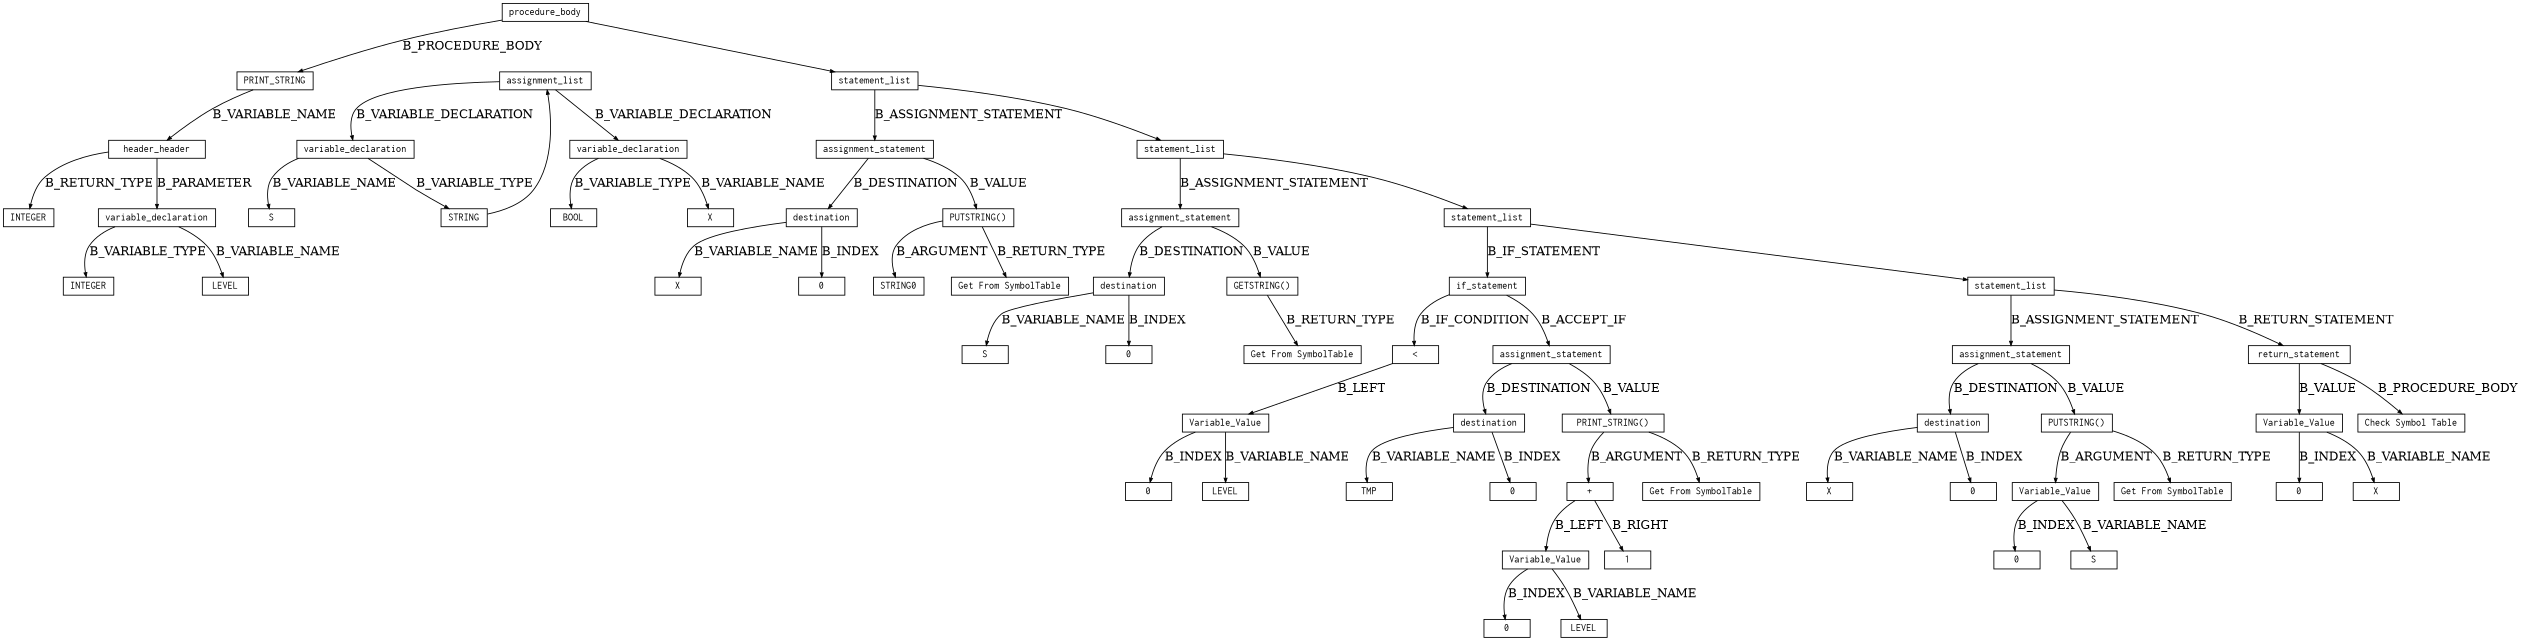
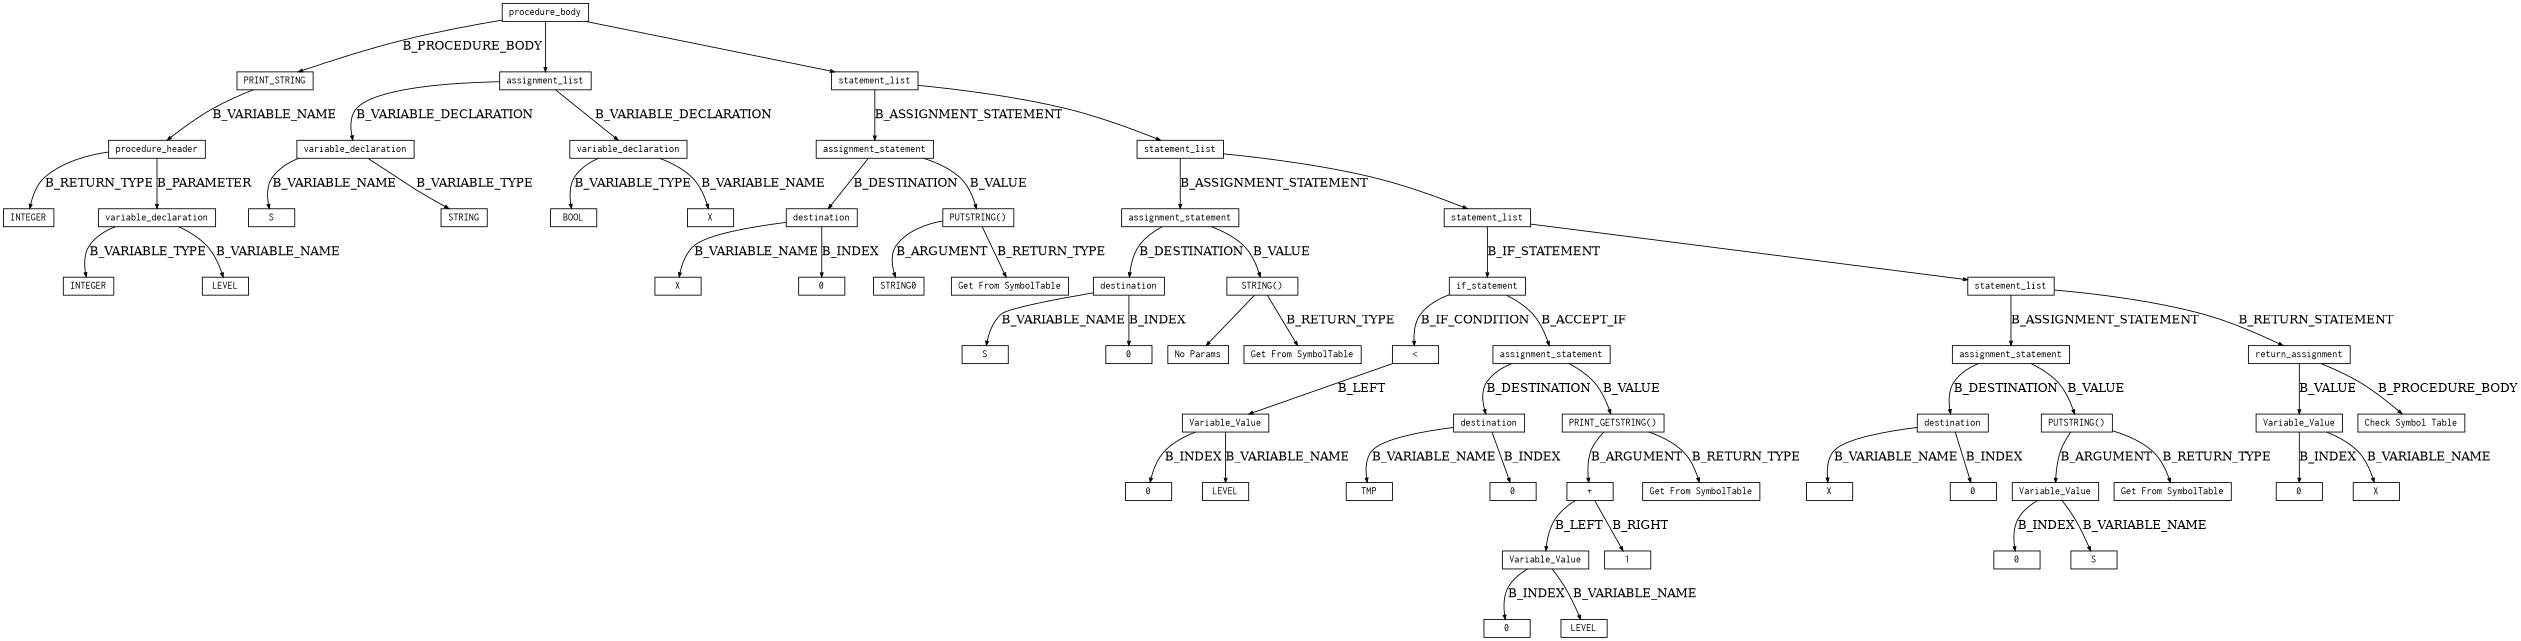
(157, 149) -> (157, 149)
(544, 170) -> (545, 44)
(1262, 286) -> (1262, 286)
none -> (1198, 355)
(2299, 355) -> (2299, 355)
(1613, 423) -> (1613, 423)
